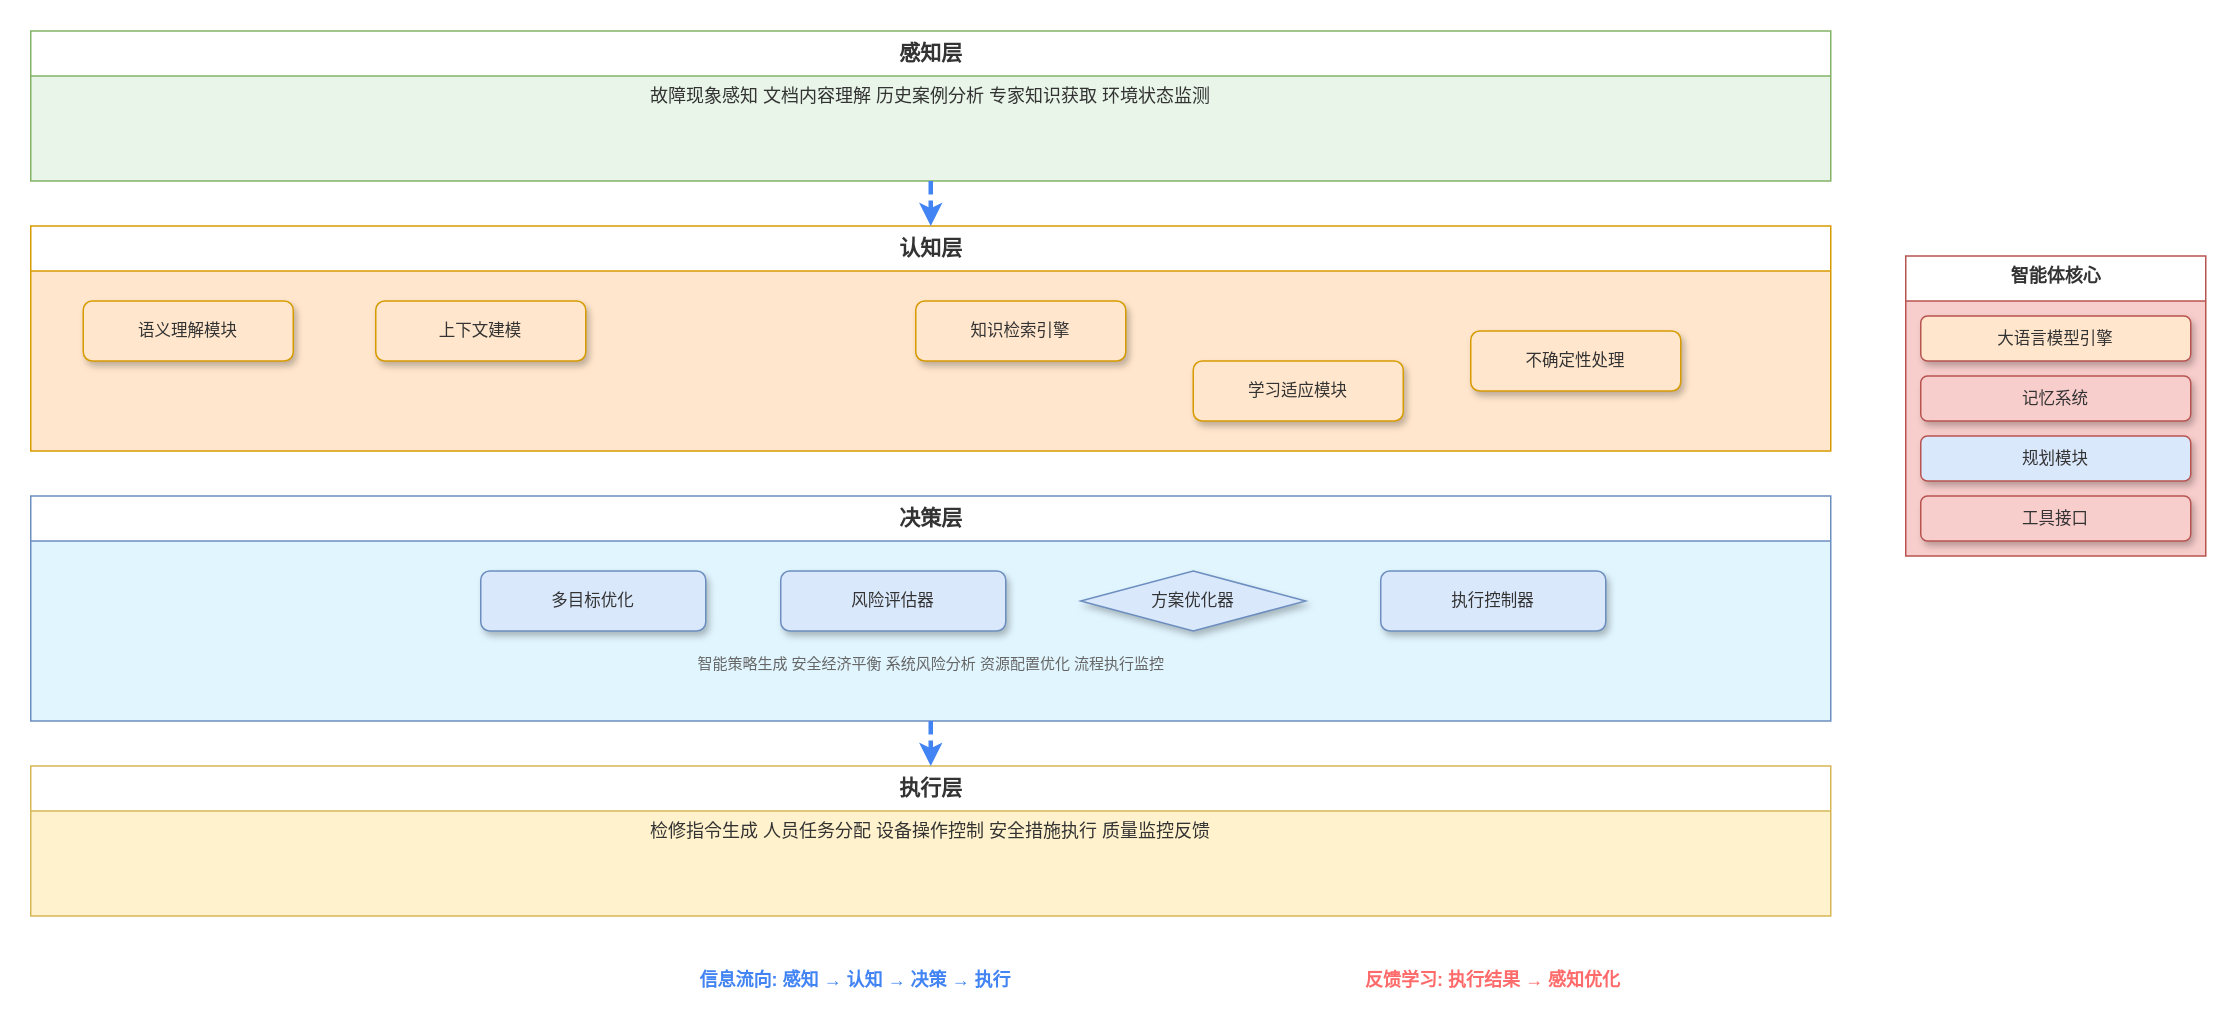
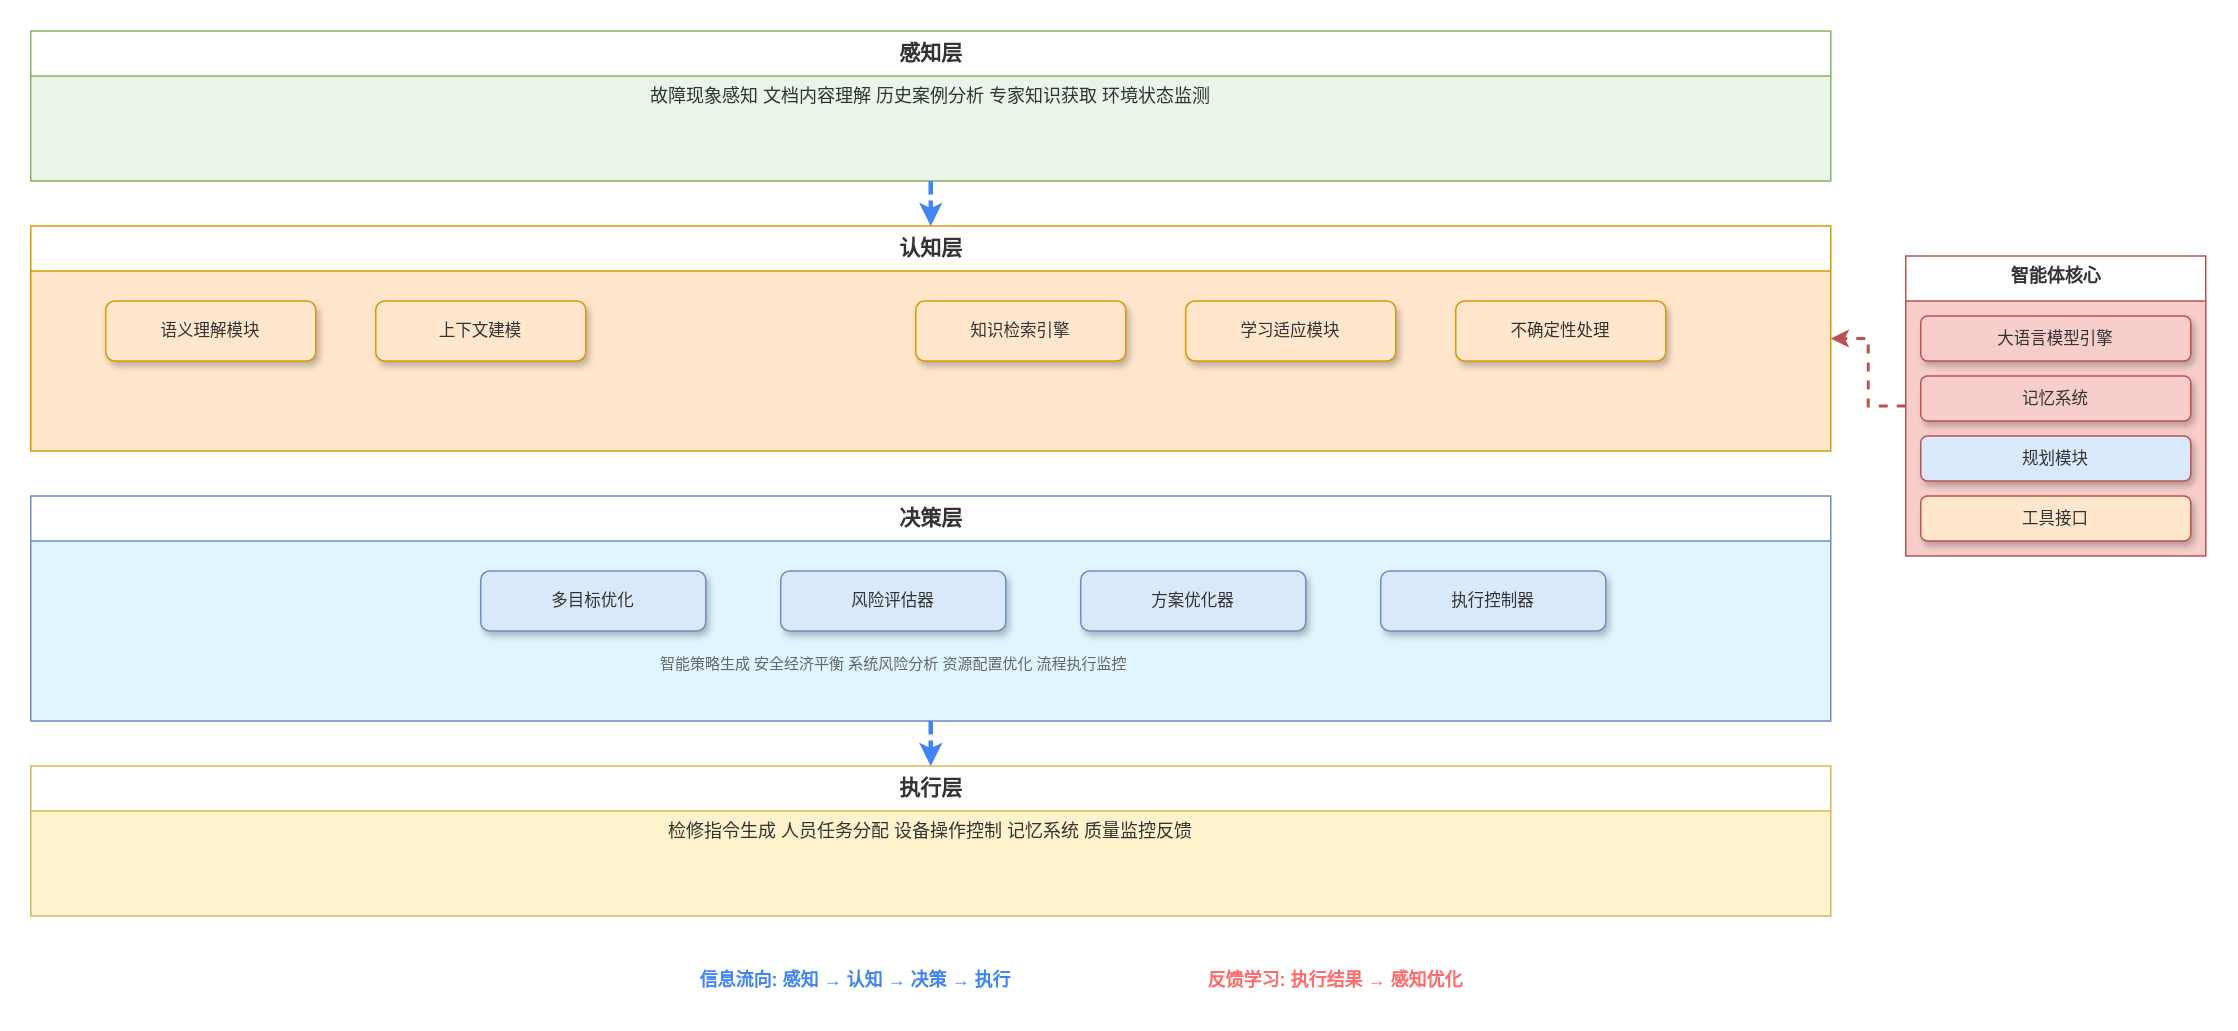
(188, 331) -> (211, 331)
(2056, 338) -> (2056, 338)
(1576, 361) -> (1561, 331)
none -> (1868, 379)
(1298, 391) -> (1291, 331)
(2056, 518) -> (2056, 518)
(1193, 601) -> (1193, 601)
(931, 668) -> (893, 668)
(931, 832) -> (931, 832)
(1493, 980) -> (1336, 980)
